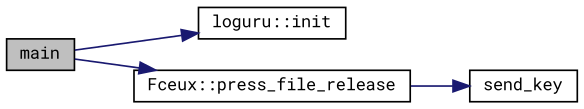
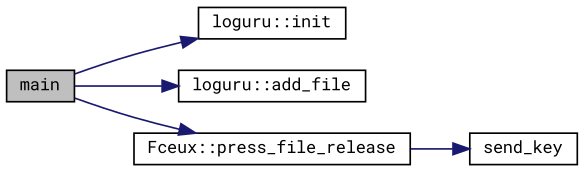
none -> (272, 86)
